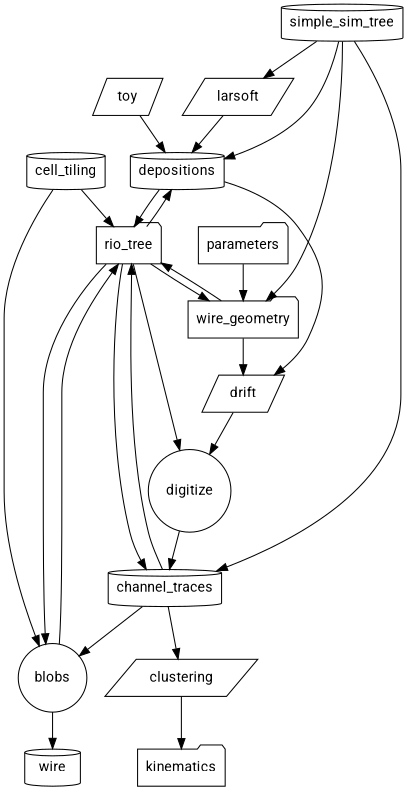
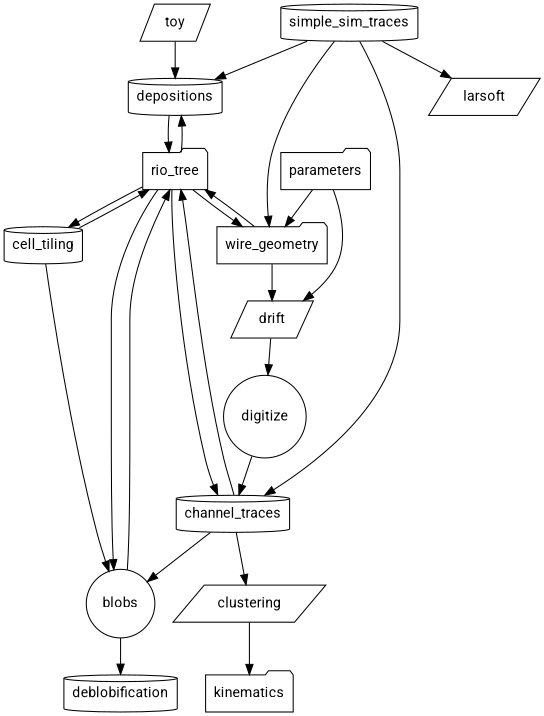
(342, 23) -> (349, 23)
(211, 130) -> none
(316, 258) -> (342, 247)
(155, 352) -> (110, 204)
(53, 768) -> (121, 693)
